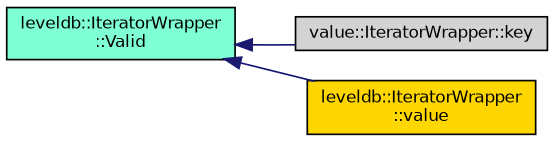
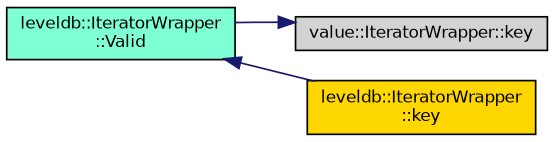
(274, 45) -> (257, 22)
(421, 107) -> (421, 107)
